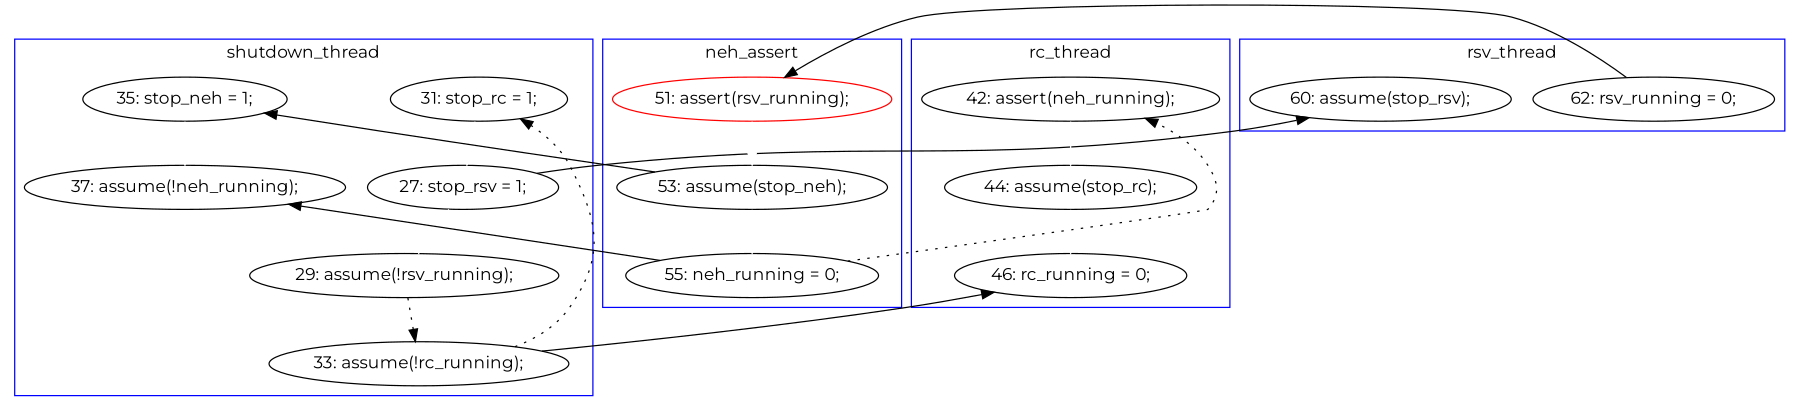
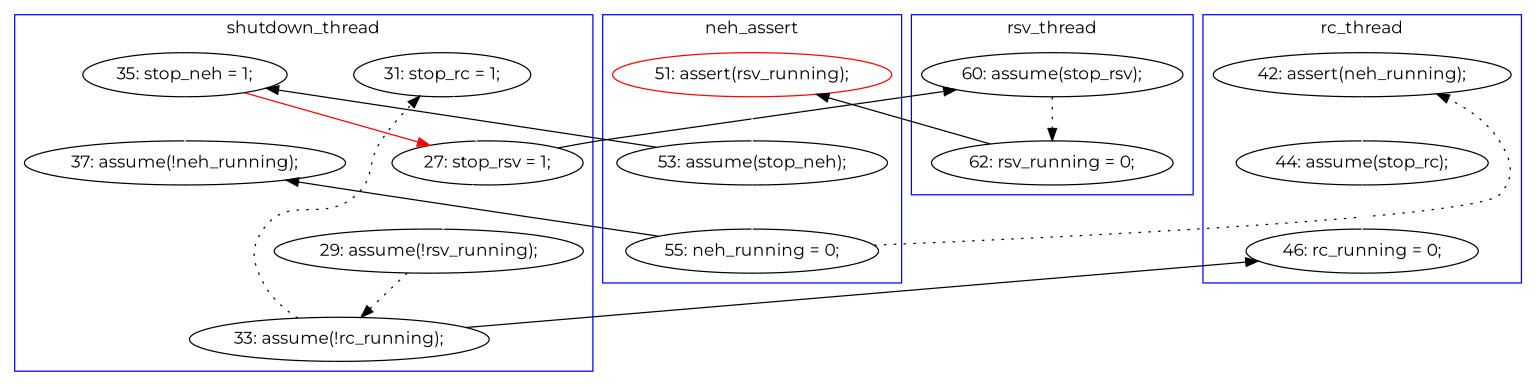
none -> (1052, 113)
none -> (331, 117)
